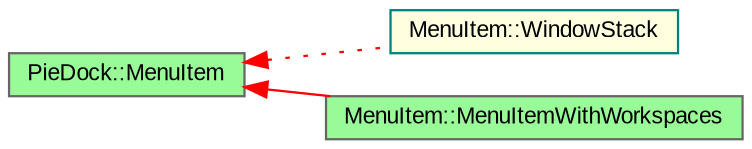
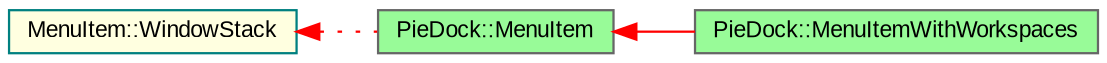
(329, 53) -> (348, 32)
(534, 118) -> (896, 32)
